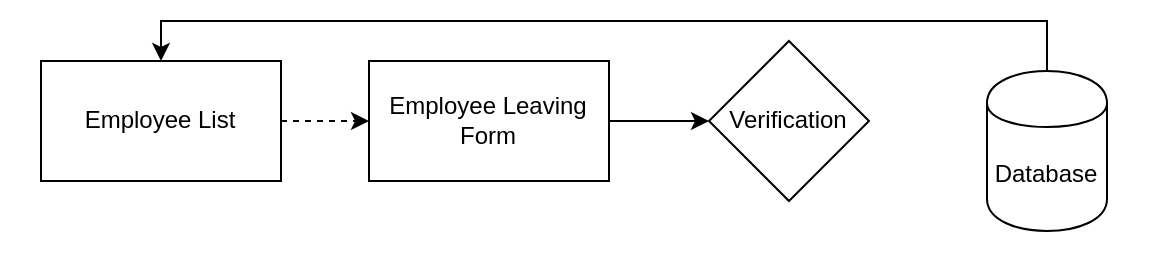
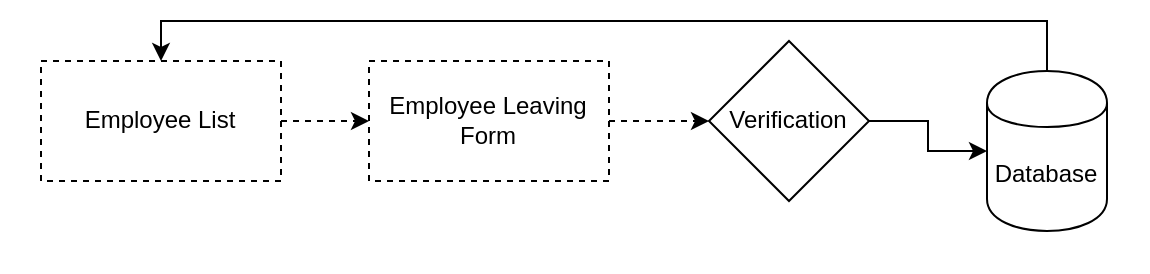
(161, 121) -> (161, 121)
(489, 121) -> (489, 121)
(651, 121) -> (651, 121)
none -> (928, 129)
